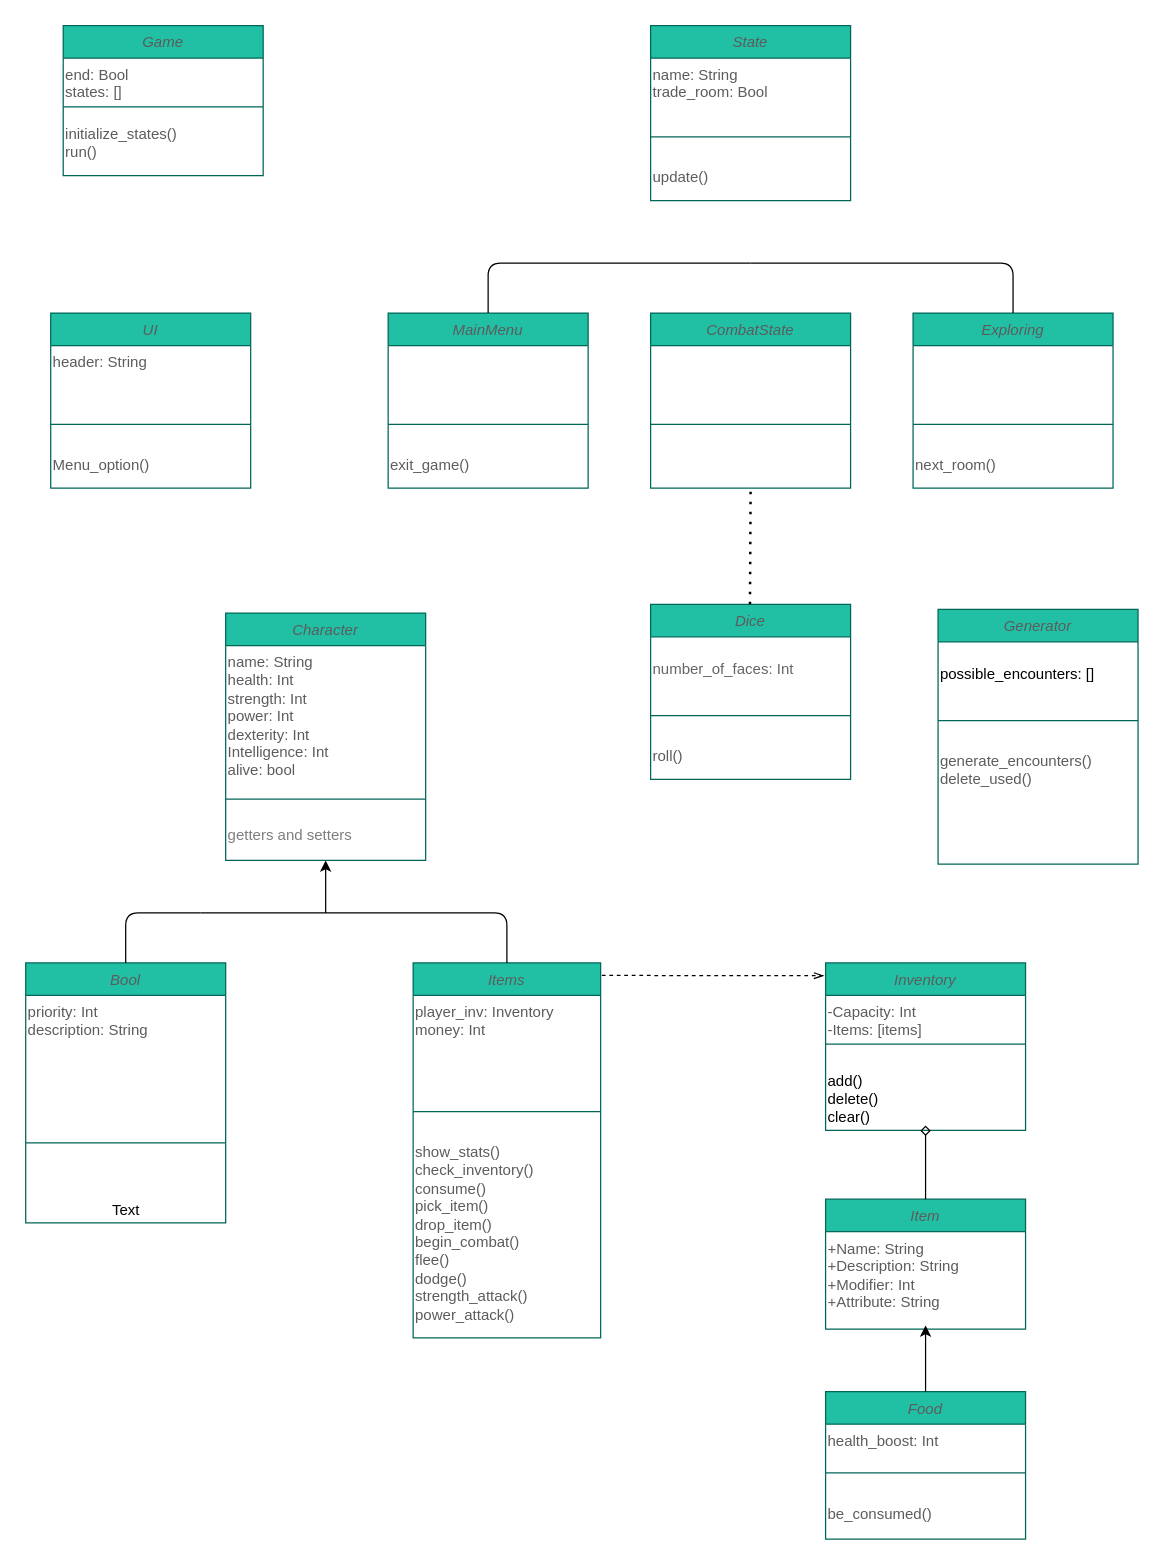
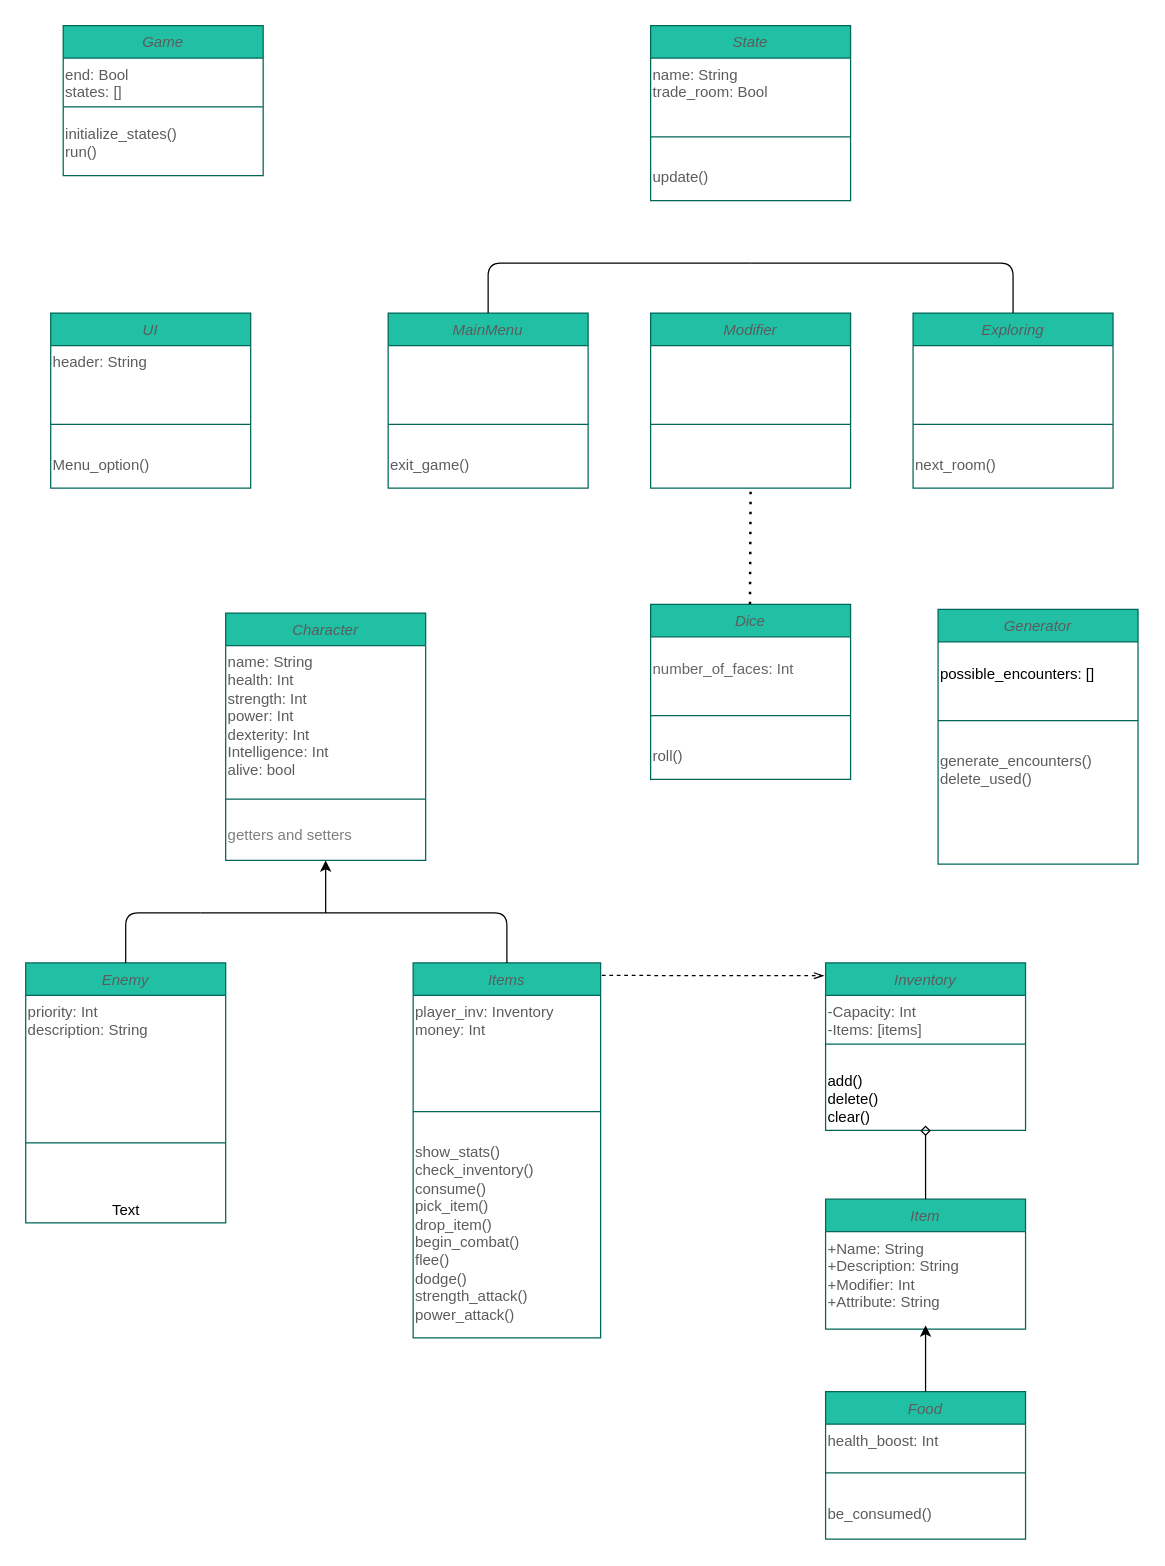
(750, 330) -> (750, 330)
(125, 980) -> (125, 980)
